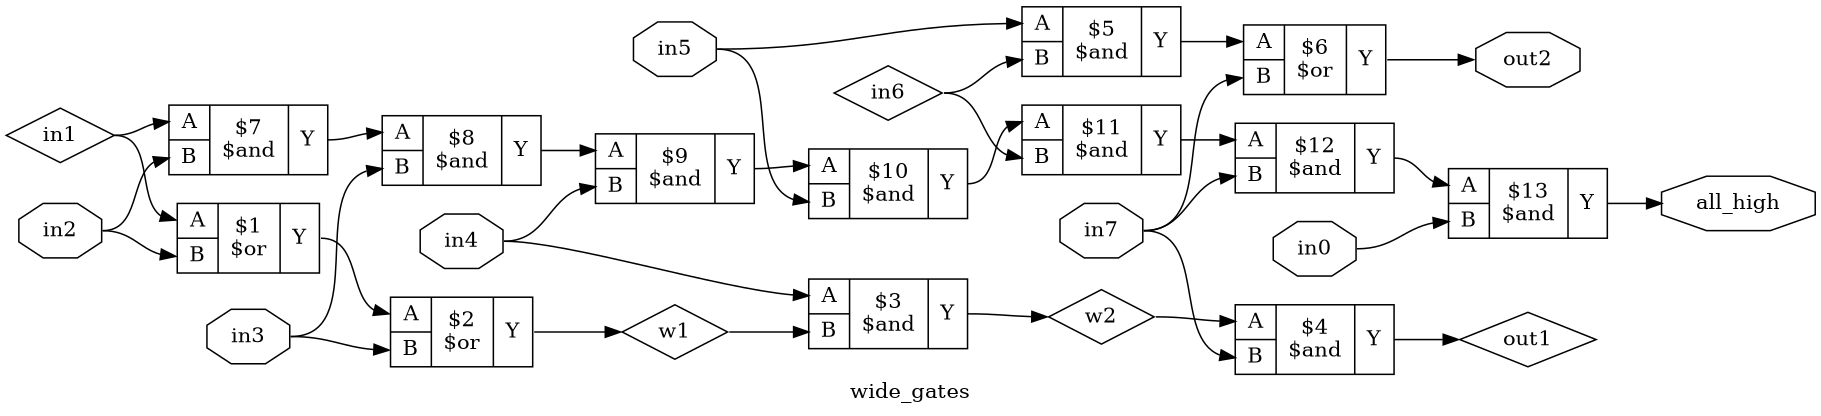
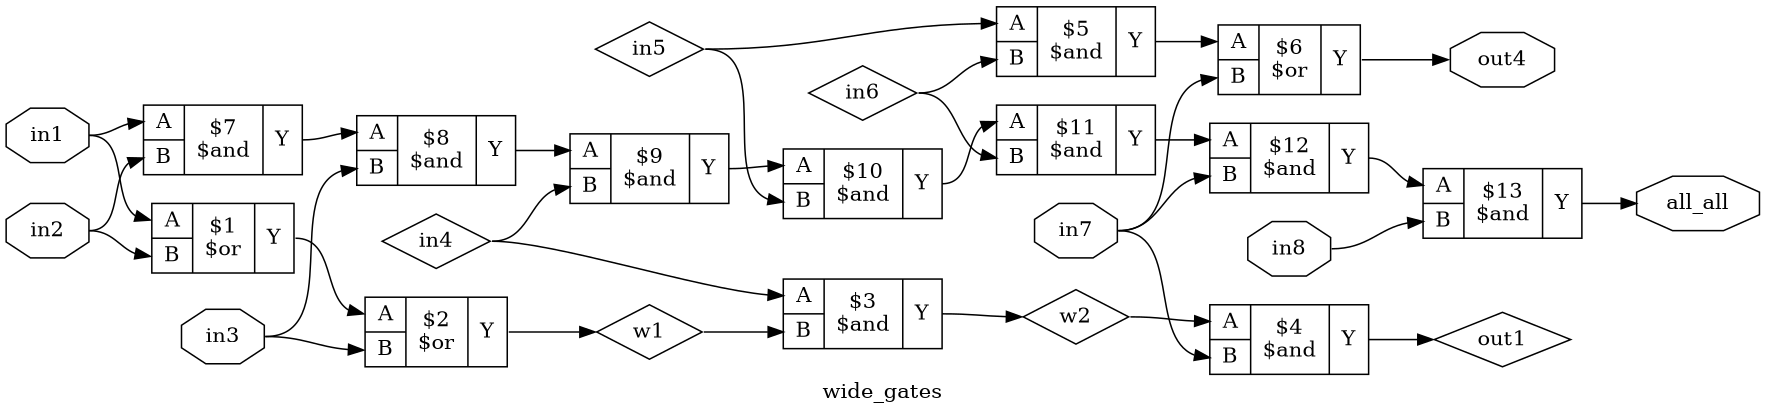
(675, 49) -> (649, 49)
(1528, 60) -> (1502, 60)
(60, 135) -> (48, 135)
(1738, 203) -> (1698, 203)
(462, 241) -> (436, 241)
(1315, 249) -> (1289, 249)
